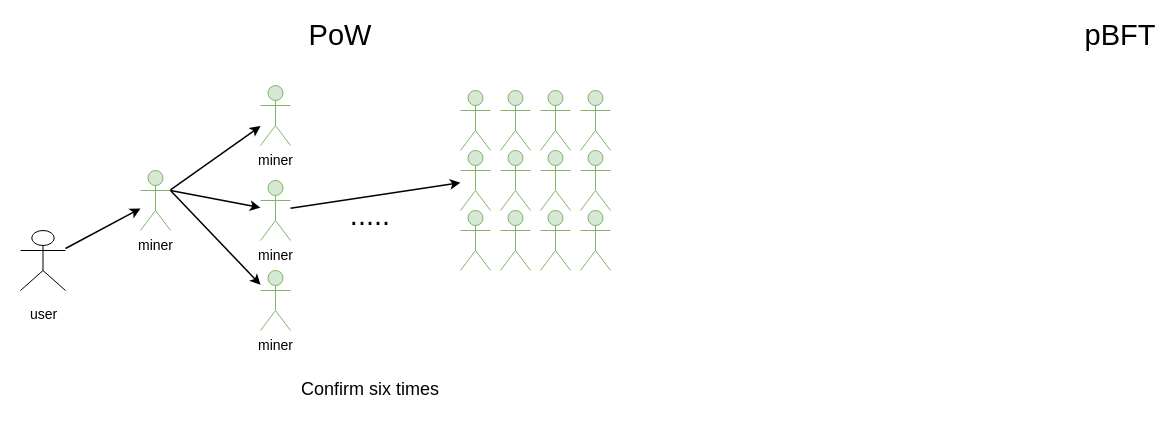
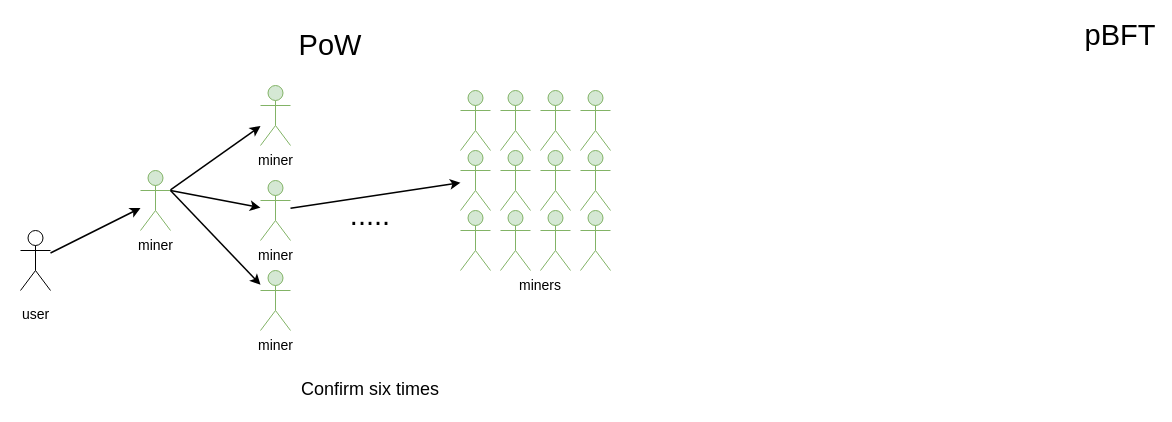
(341, 36) -> (331, 46)
(43, 261) -> (36, 261)
none -> (541, 286)
